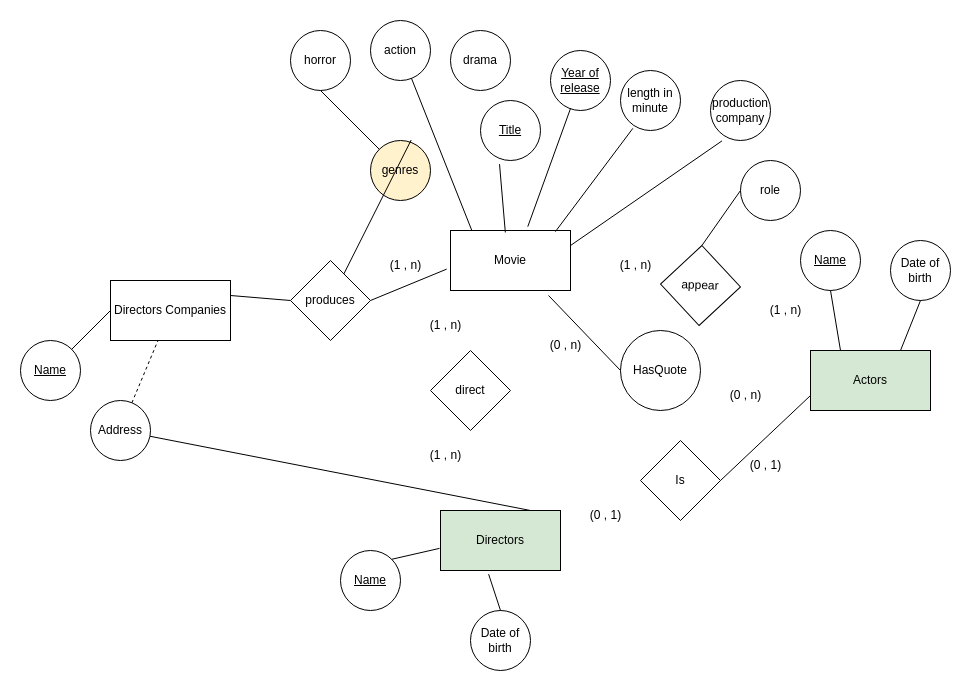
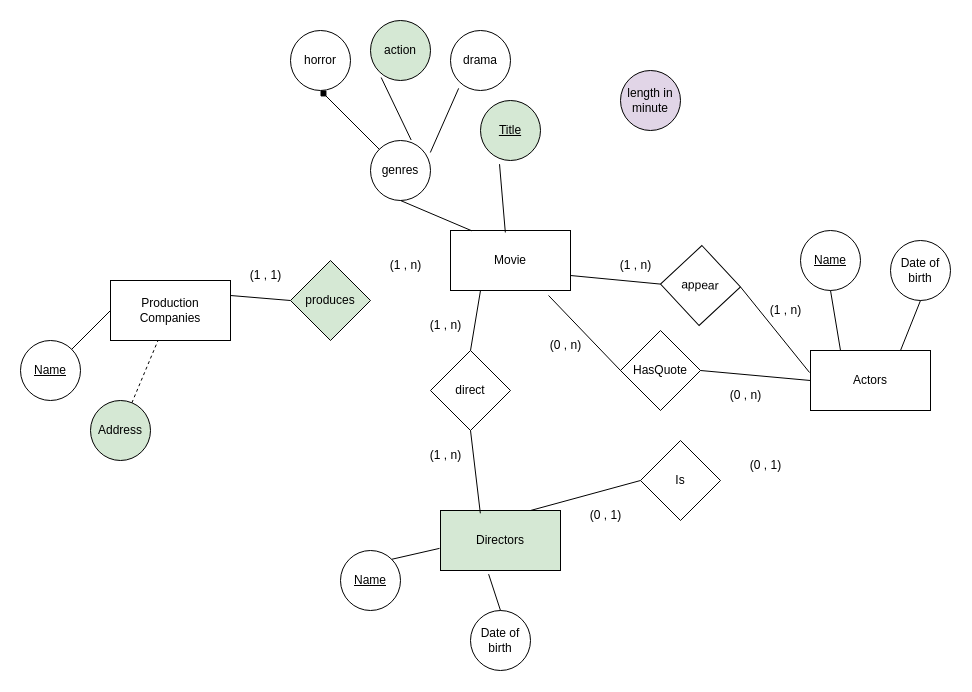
(401, 51) -> (401, 51)
(581, 81) -> none
(323, 93) -> (326, 96)
(651, 101) -> (651, 101)
(741, 111) -> none
none -> (444, 120)
(511, 131) -> (511, 131)
(442, 155) -> (437, 216)
(549, 168) -> none
(401, 171) -> (401, 171)
(594, 180) -> none
(771, 191) -> none
(646, 193) -> none
(378, 207) -> (396, 109)
(721, 218) -> none
none -> (266, 276)
none -> (616, 280)
(409, 285) -> none
(331, 301) -> (331, 301)
(171, 311) -> (171, 311)
none -> (476, 321)
none -> (775, 330)
(661, 371) -> (661, 371)
none -> (756, 376)
(871, 381) -> (871, 381)
(121, 431) -> (121, 431)
(766, 438) -> none
none -> (475, 472)
(341, 473) -> (586, 496)
